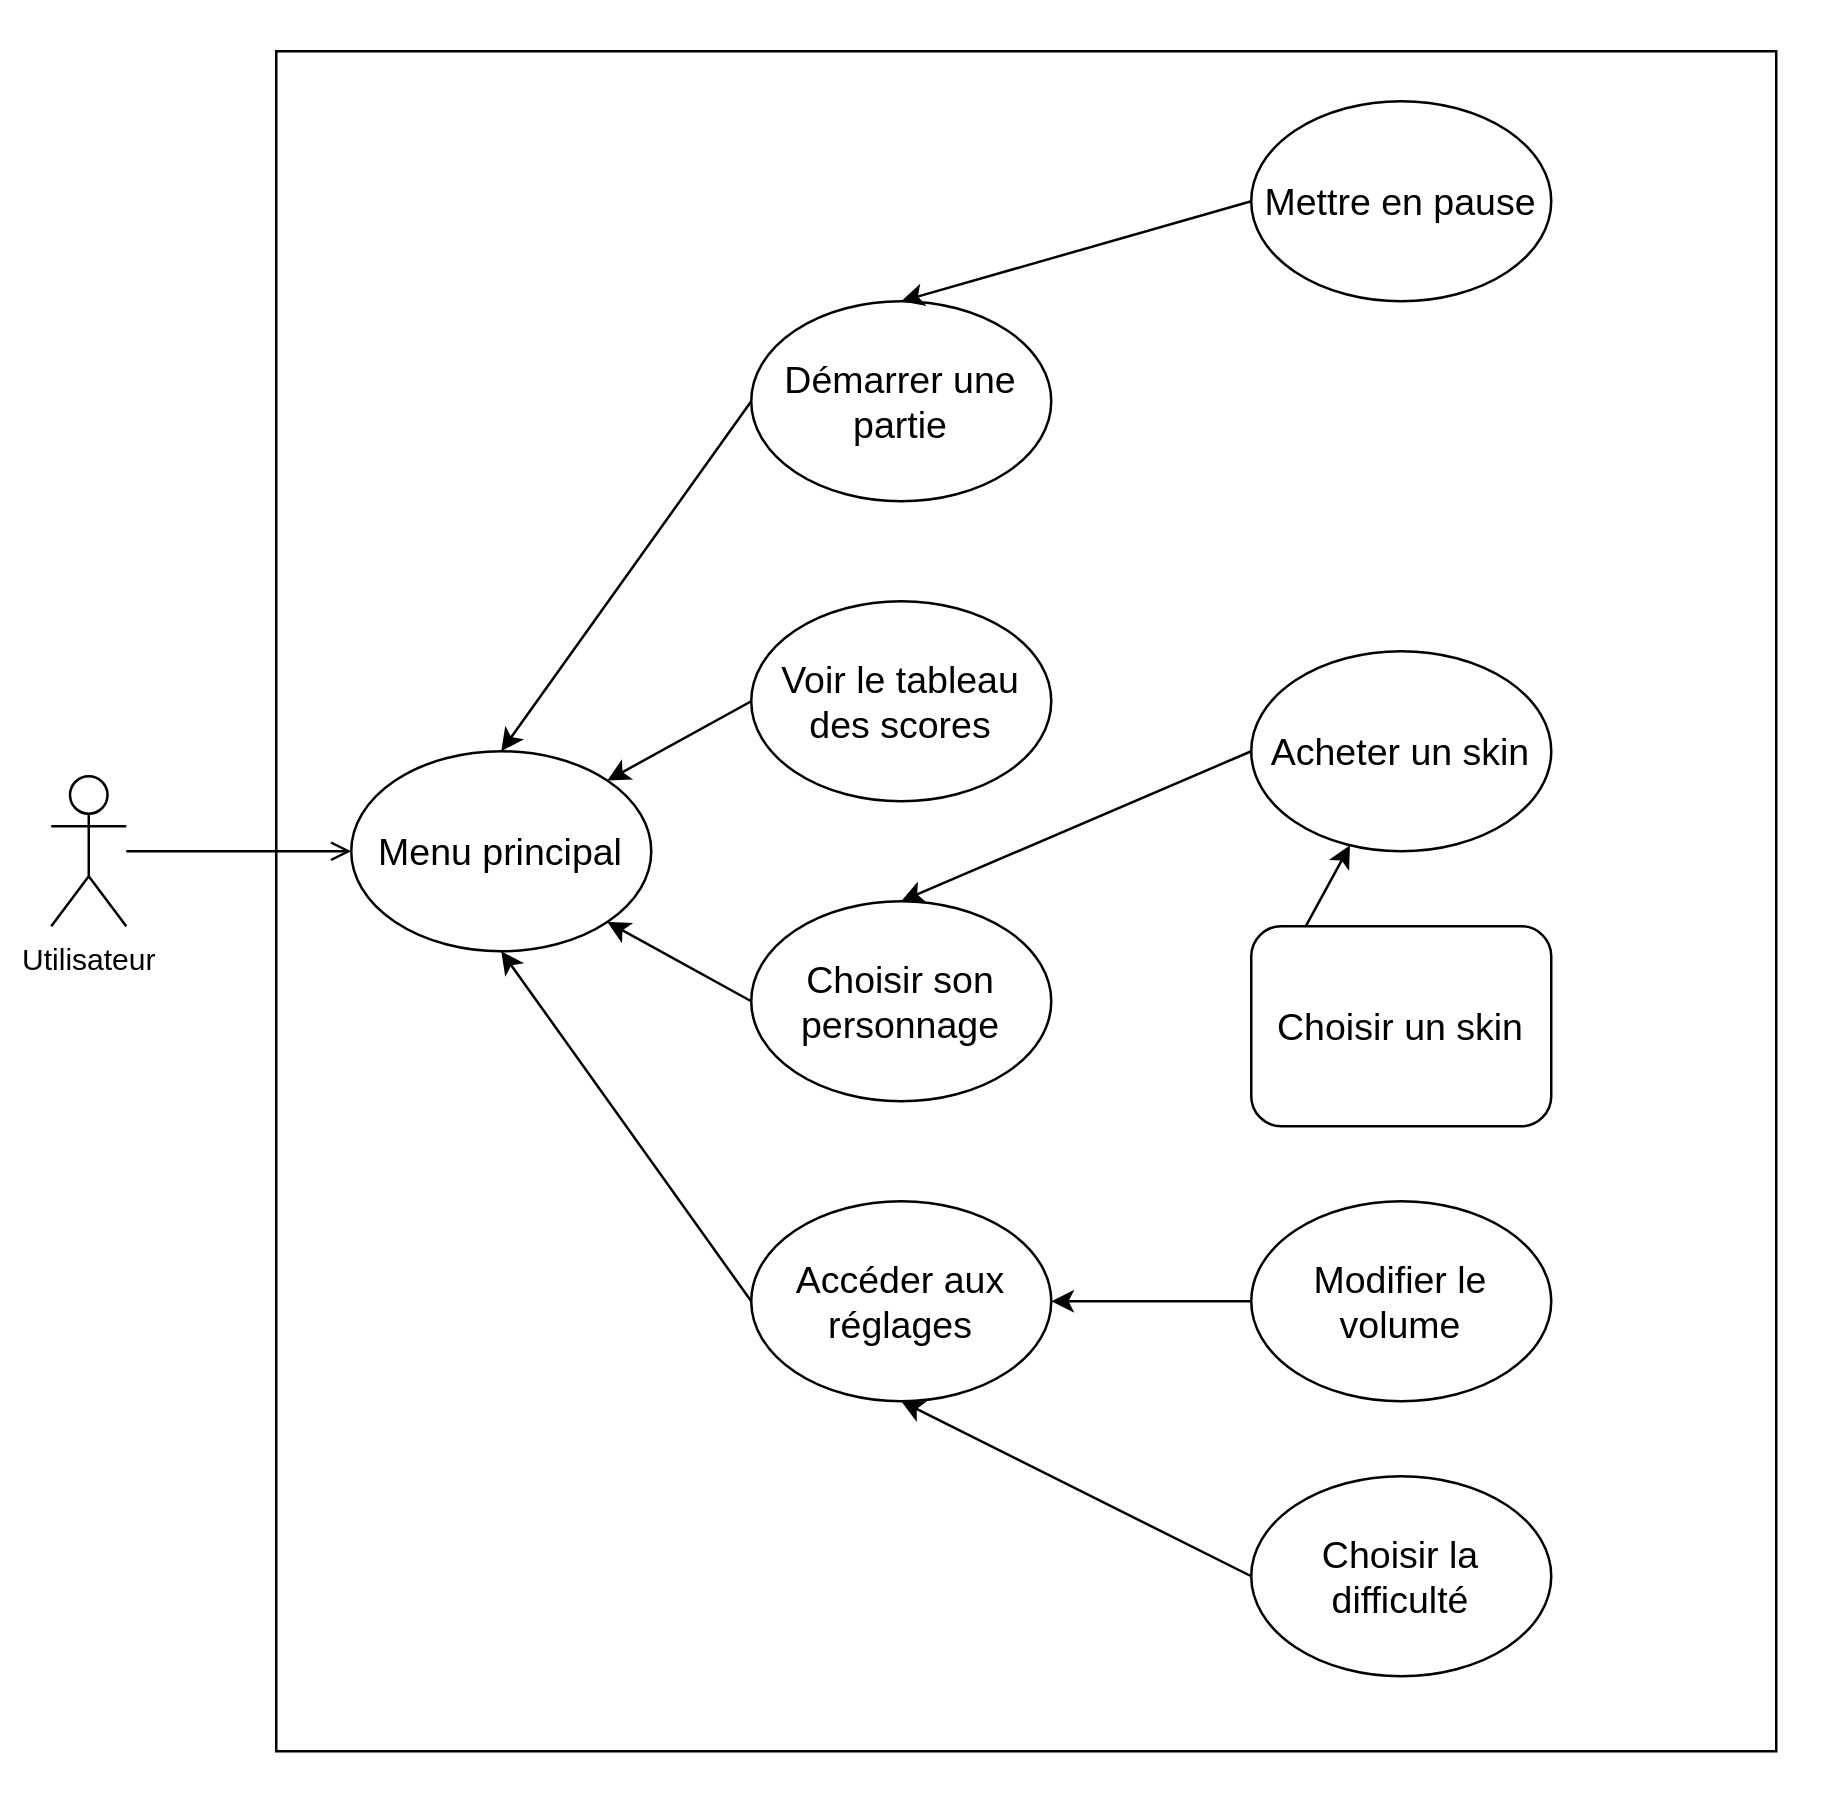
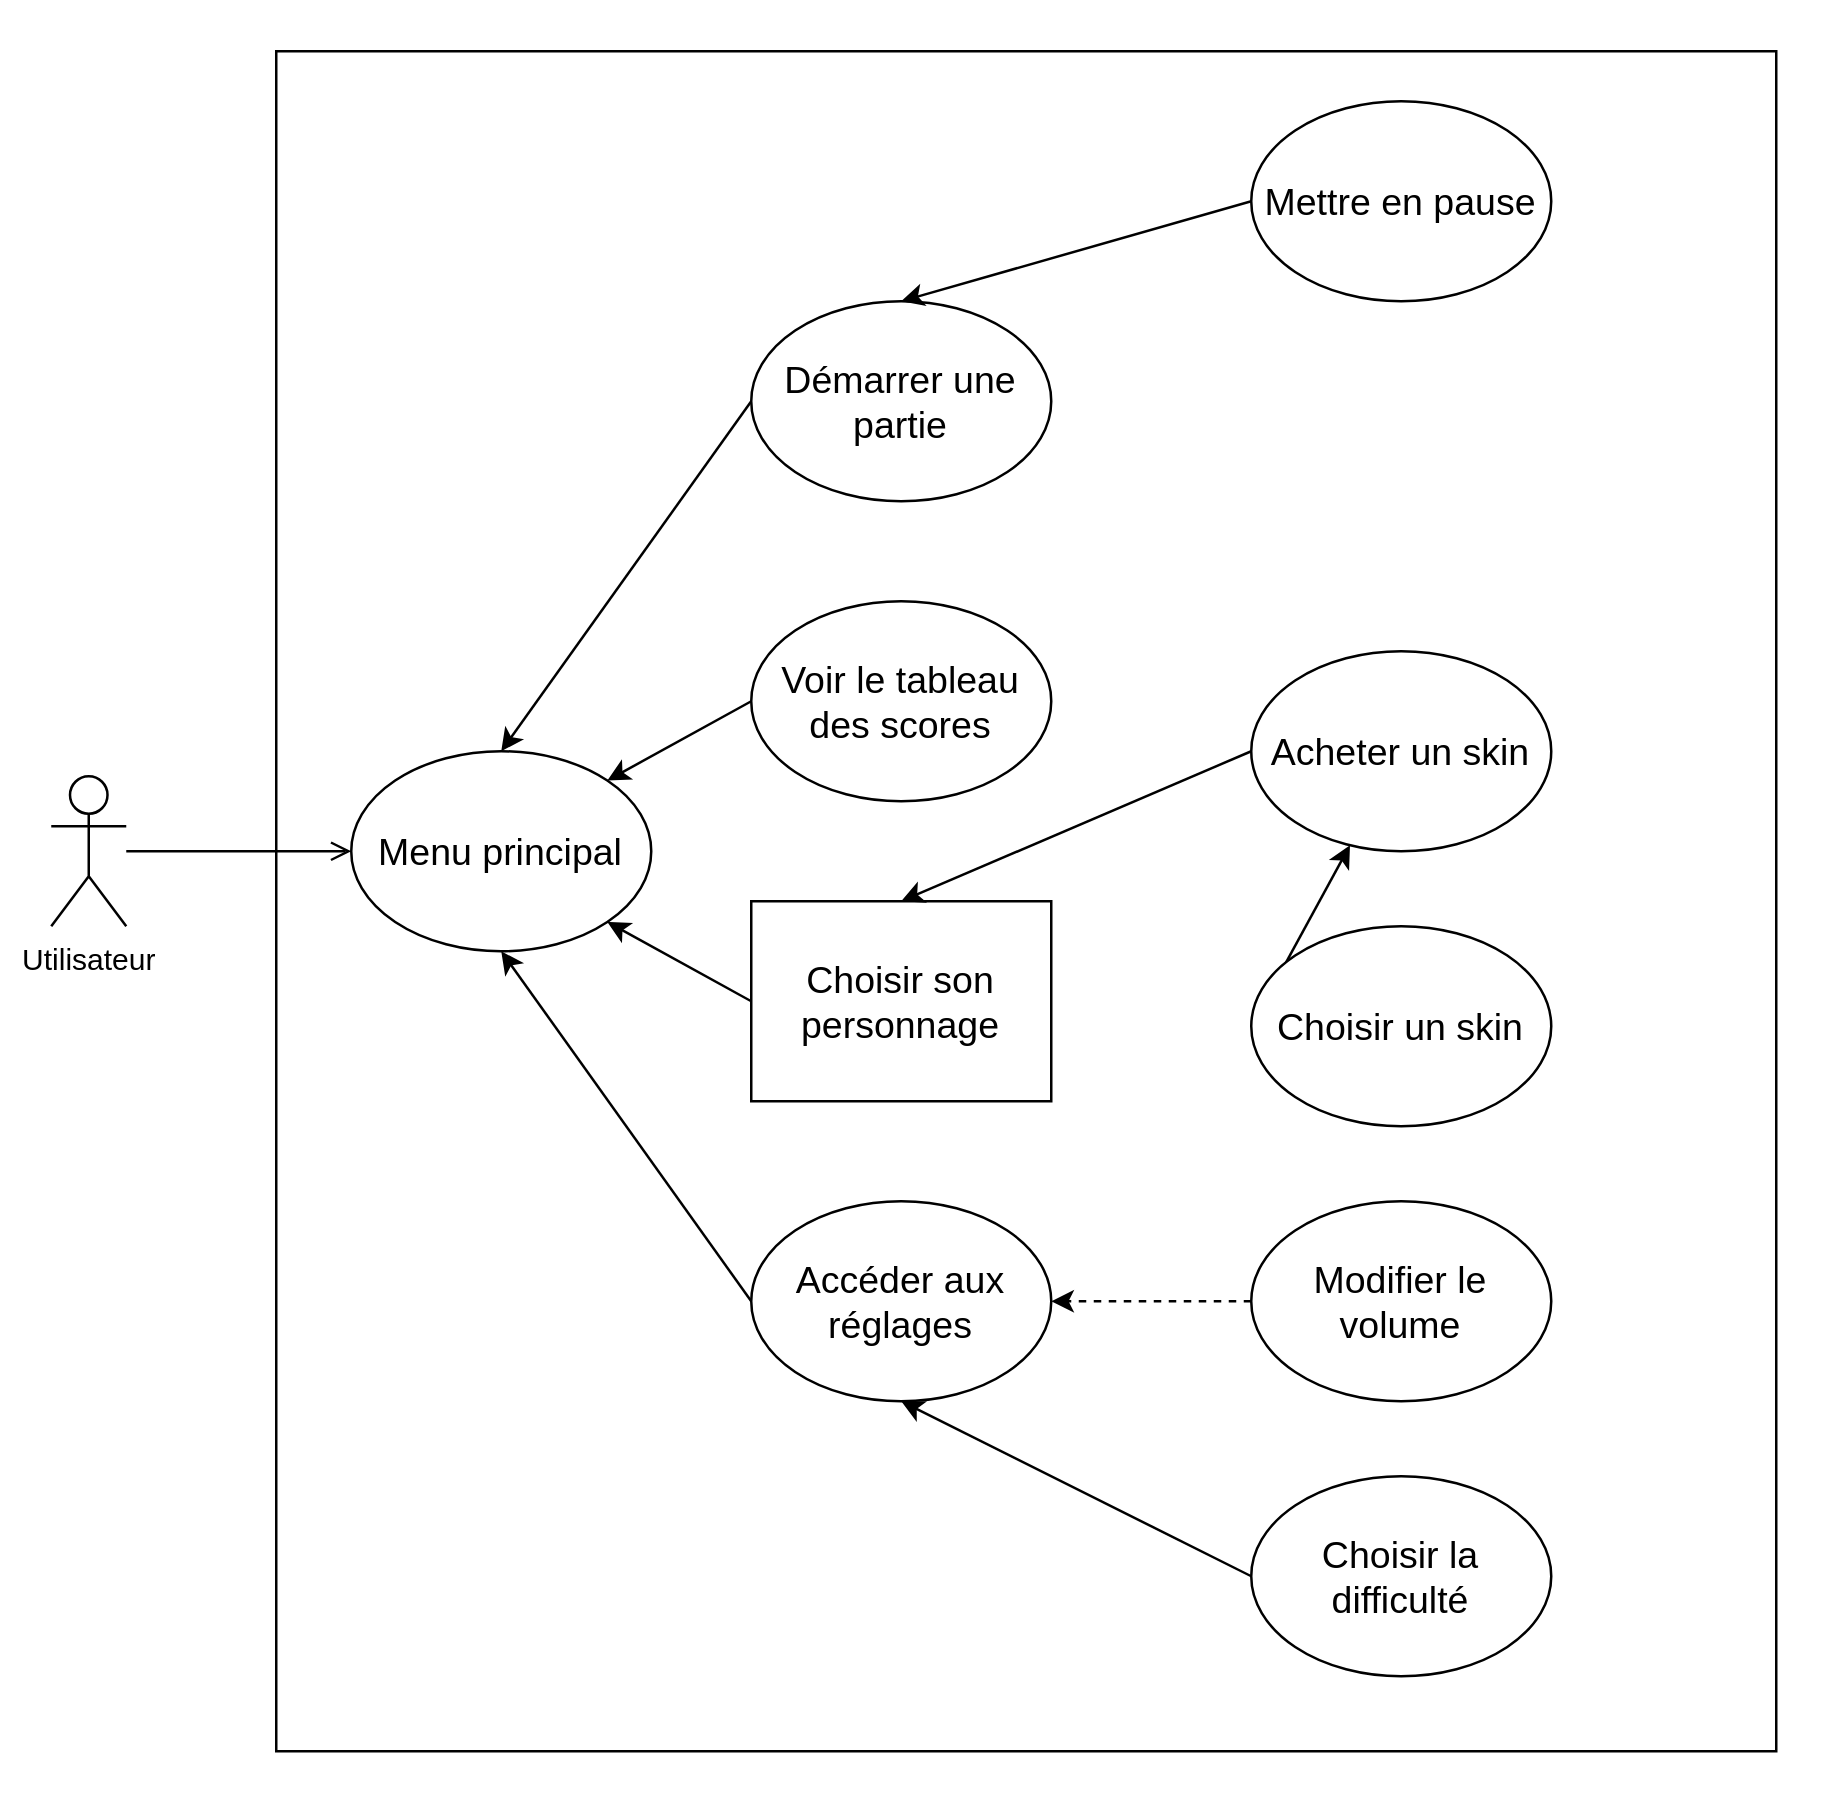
(901, 1001) -> (901, 1001)
(1401, 1026) -> (1401, 1026)
(1159, 1301) -> (1159, 1301)
